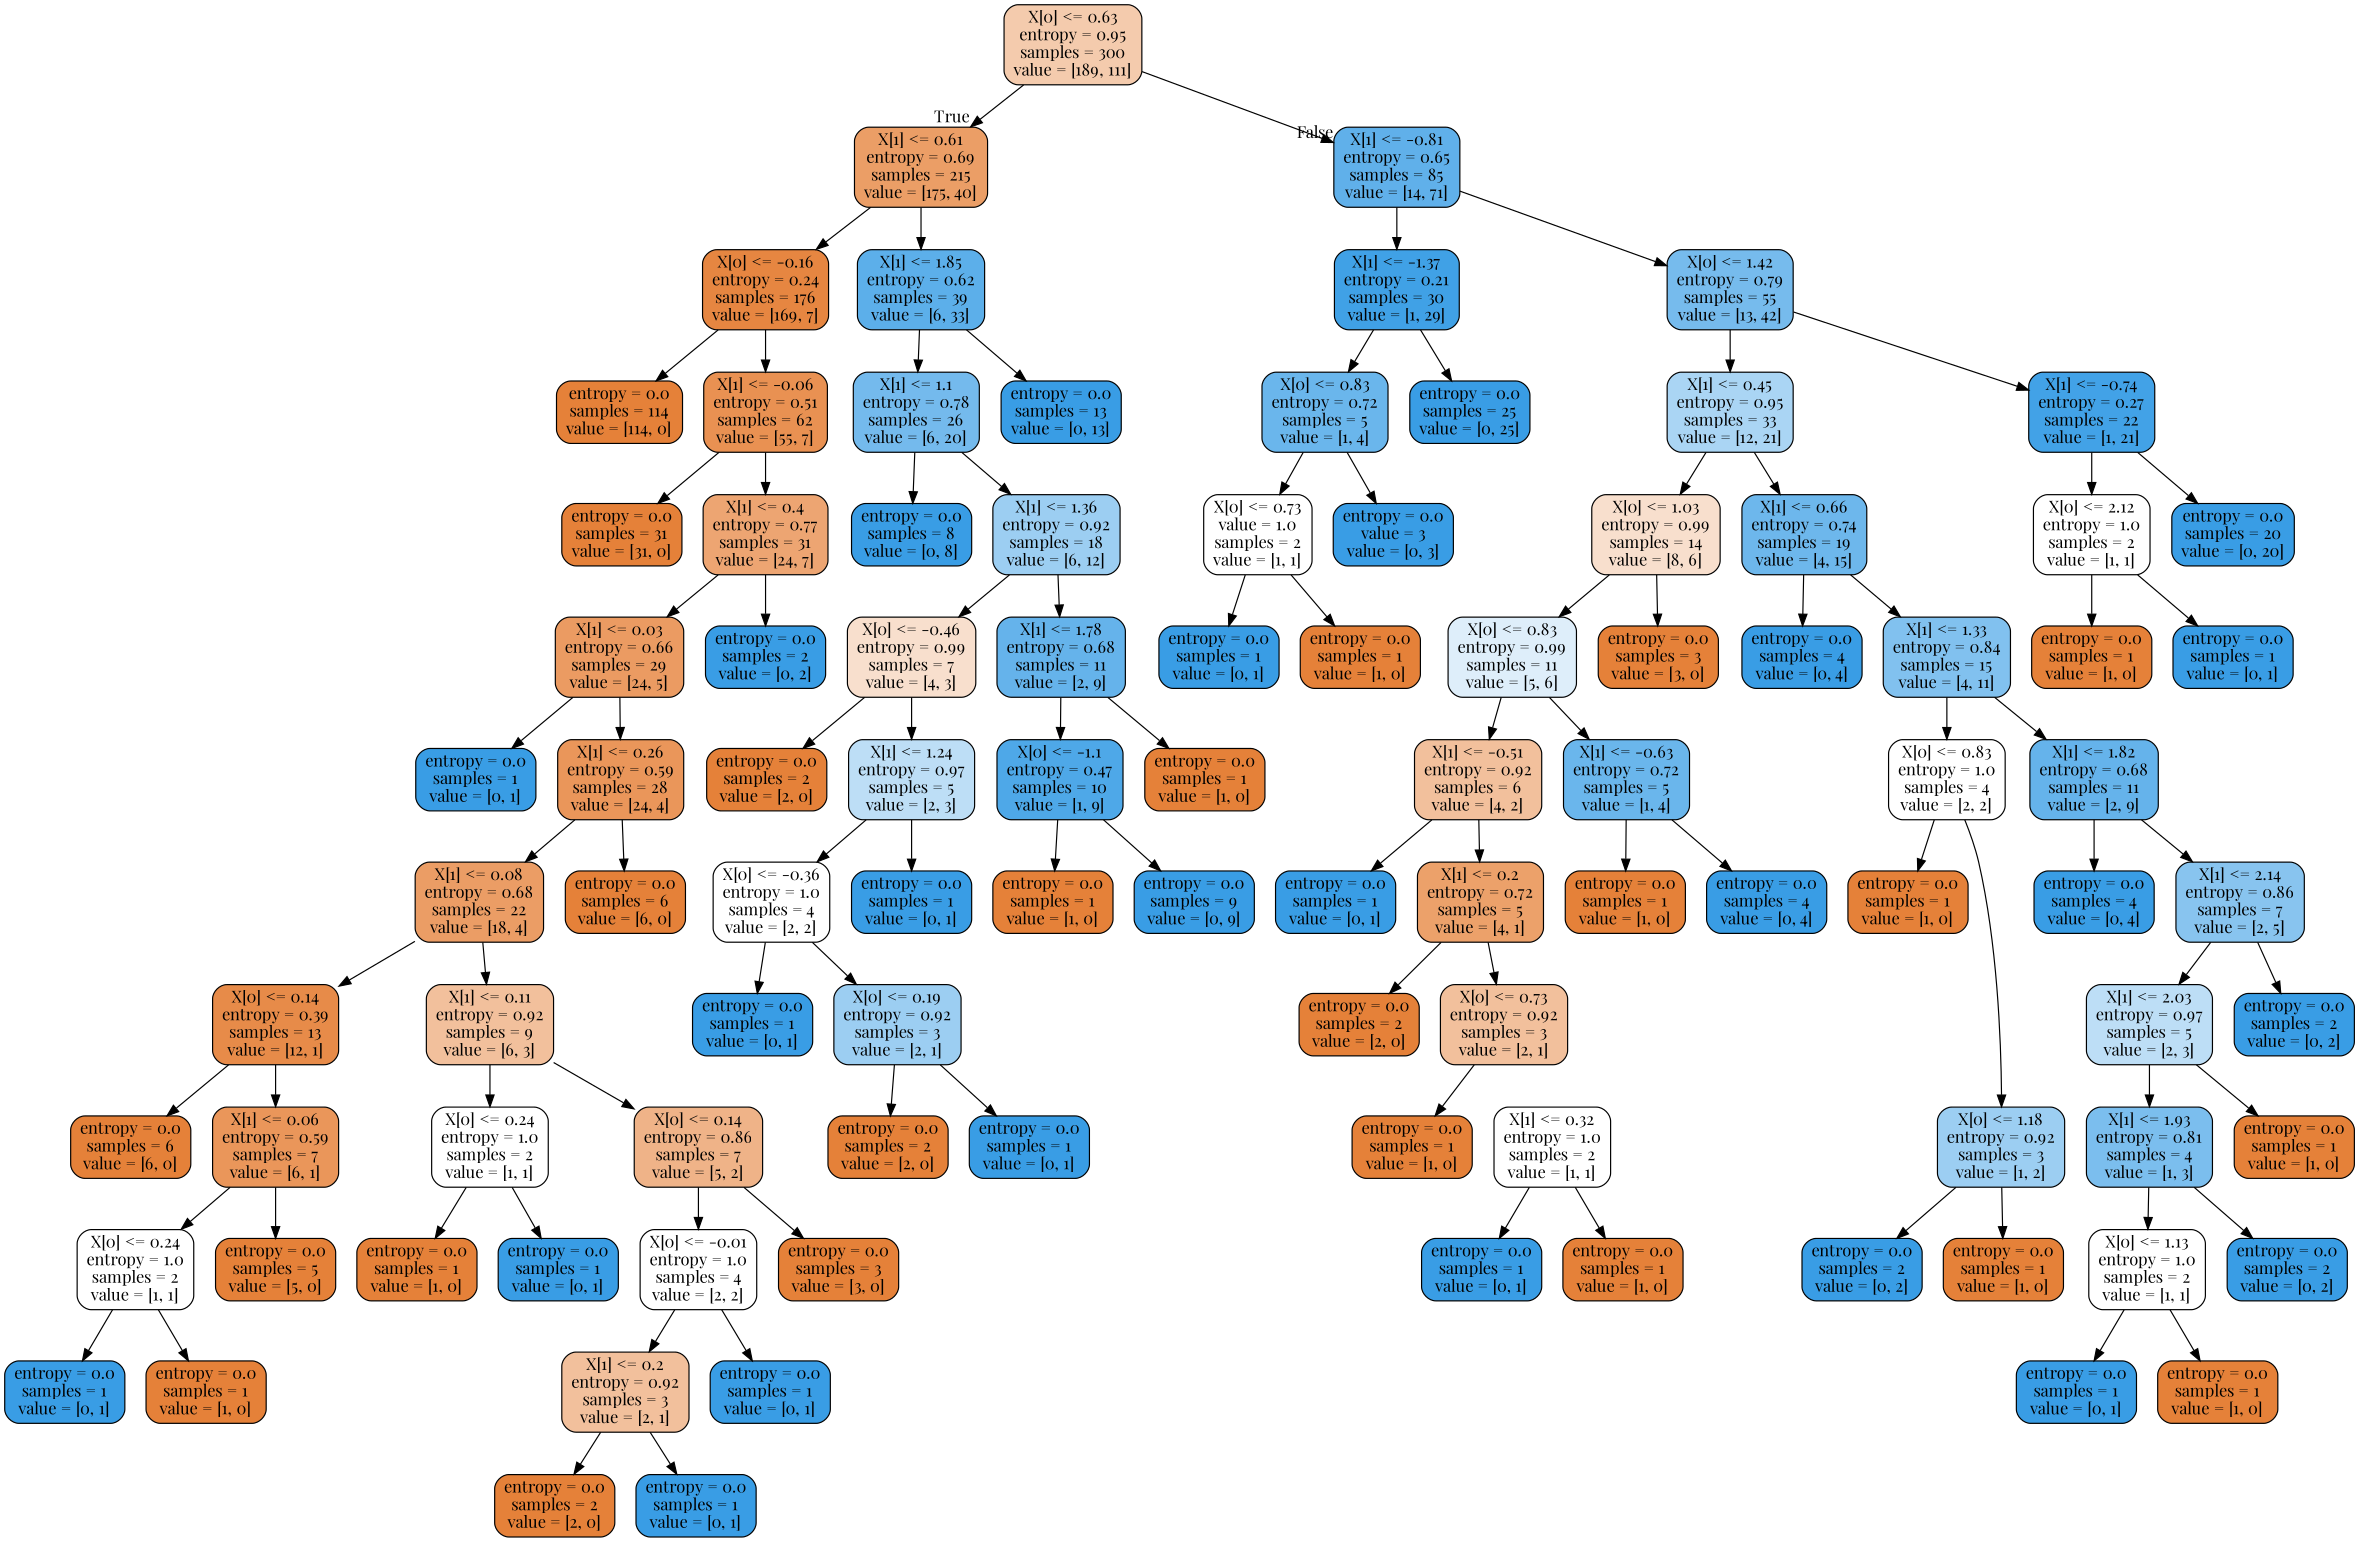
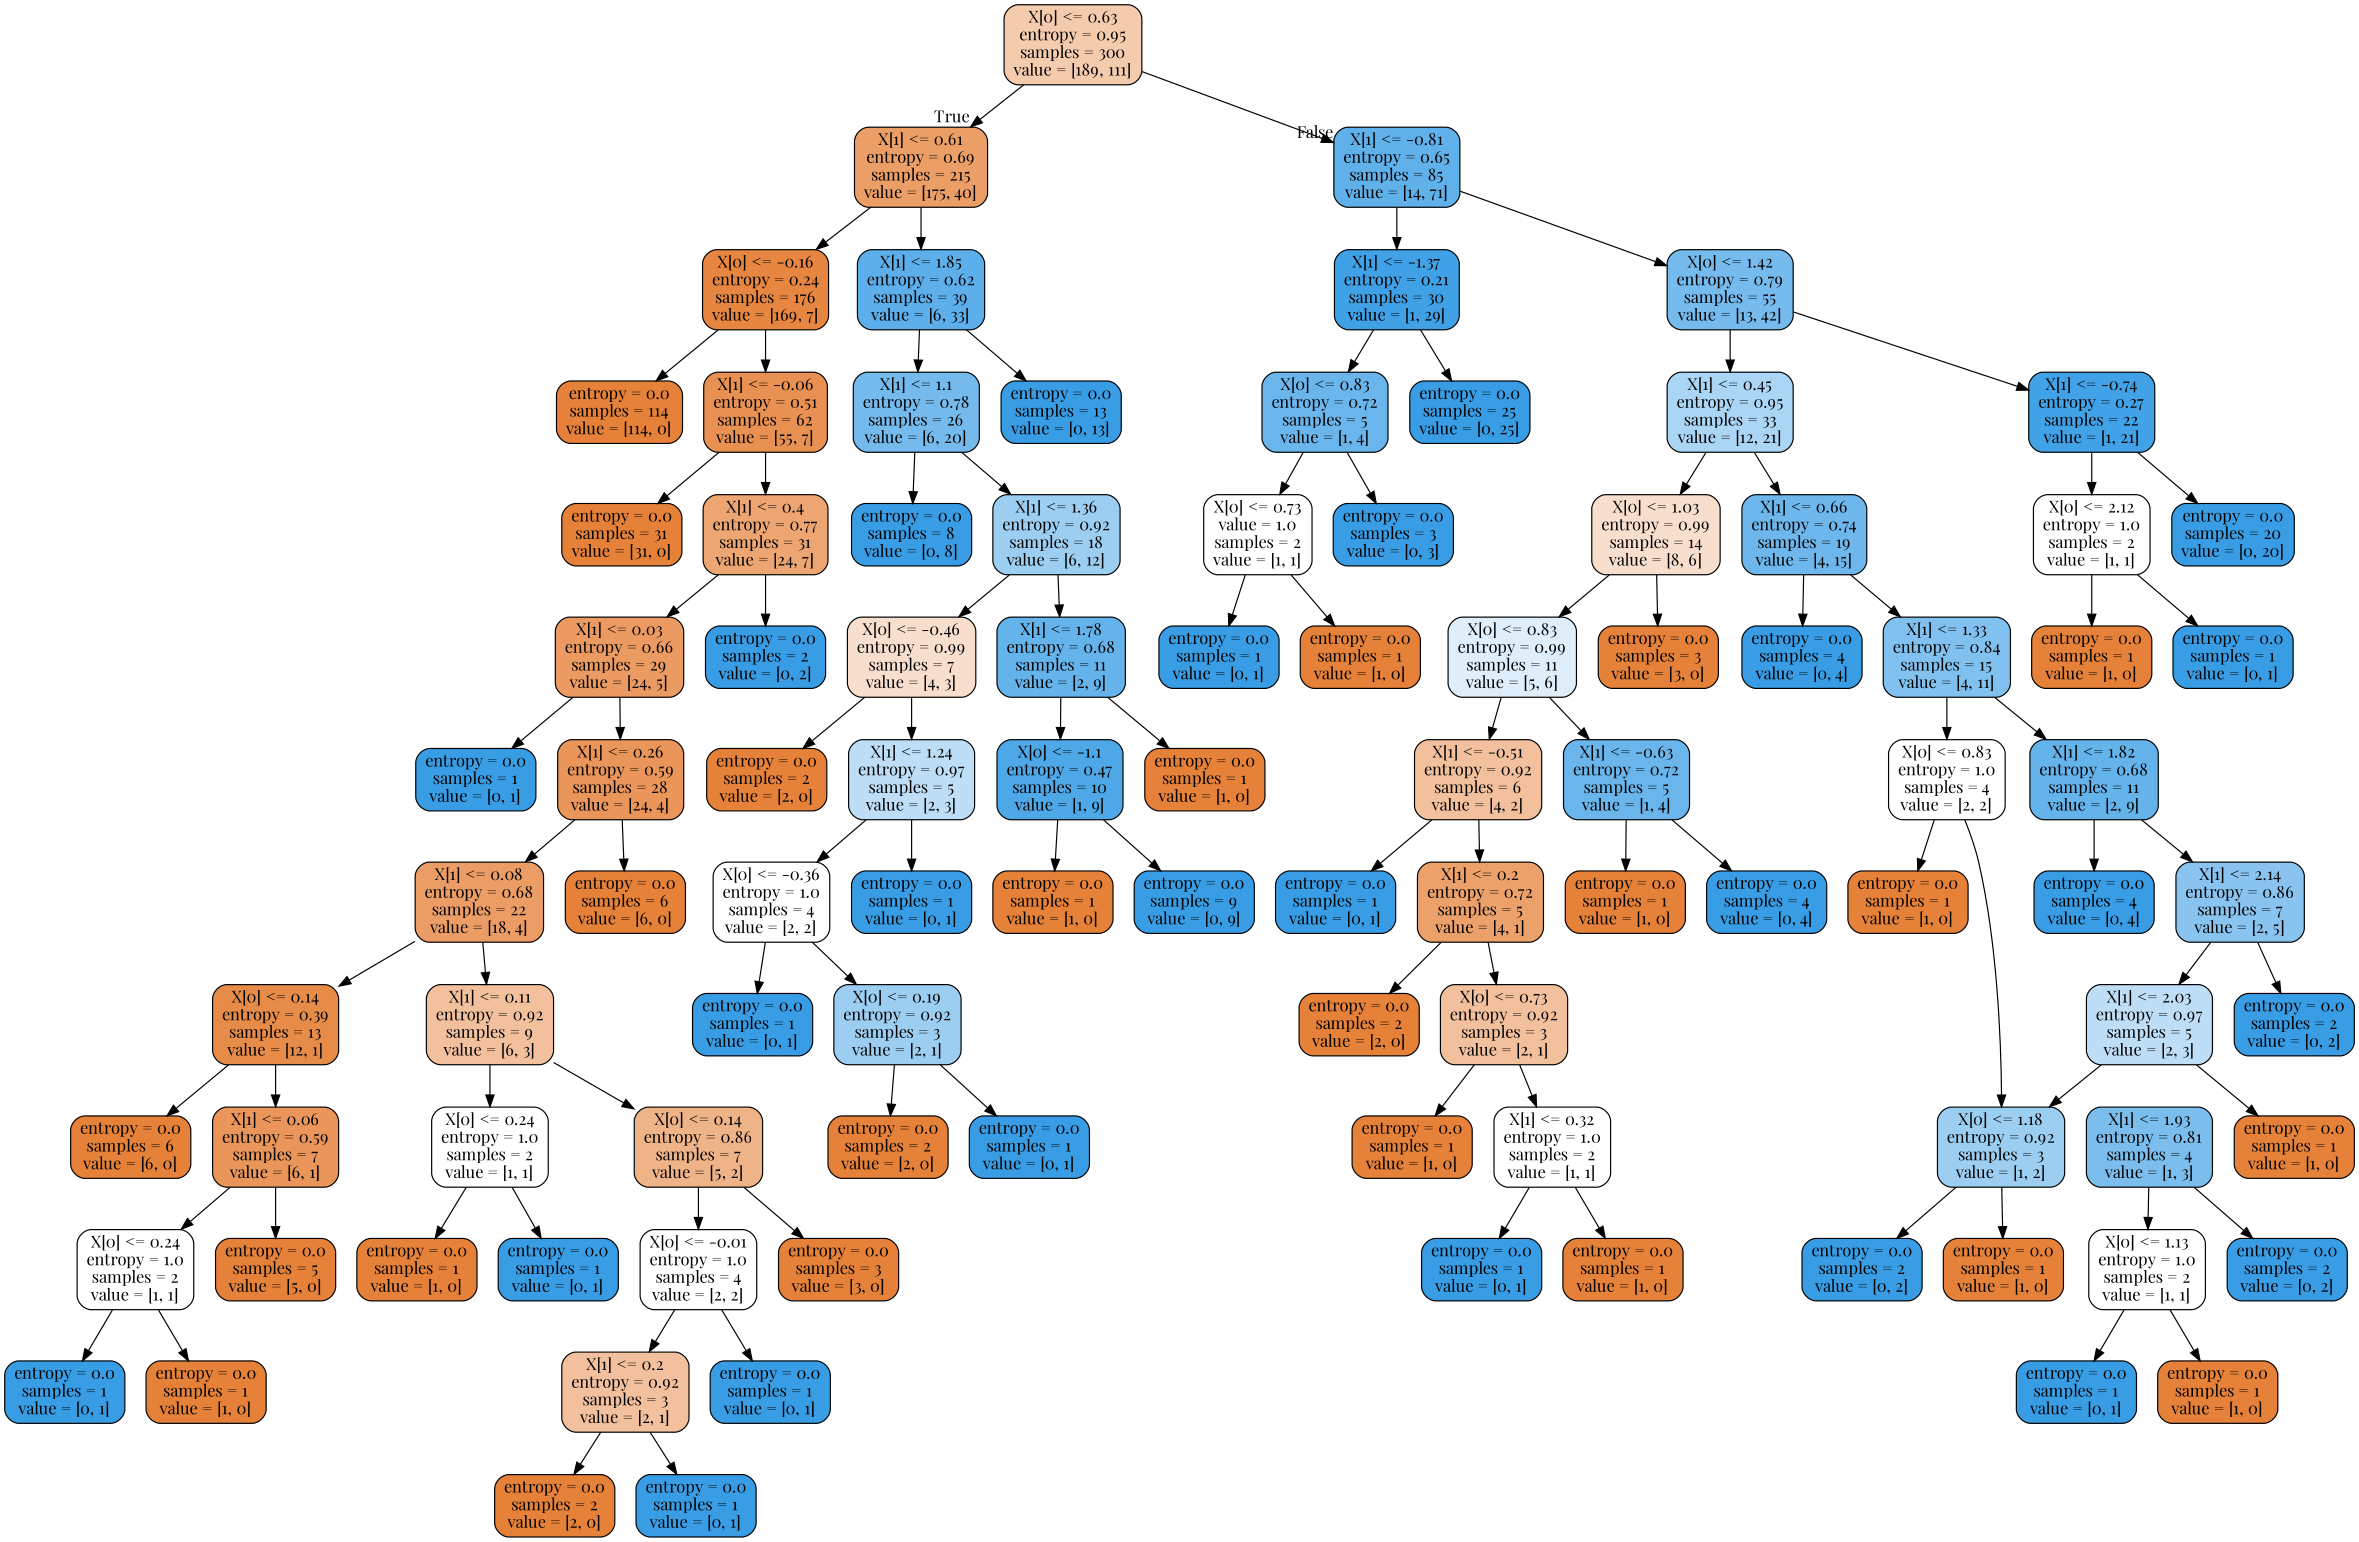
(1393, 535) -> (1393, 535)
none -> (1526, 1080)
(2149, 1080) -> (2080, 1082)
